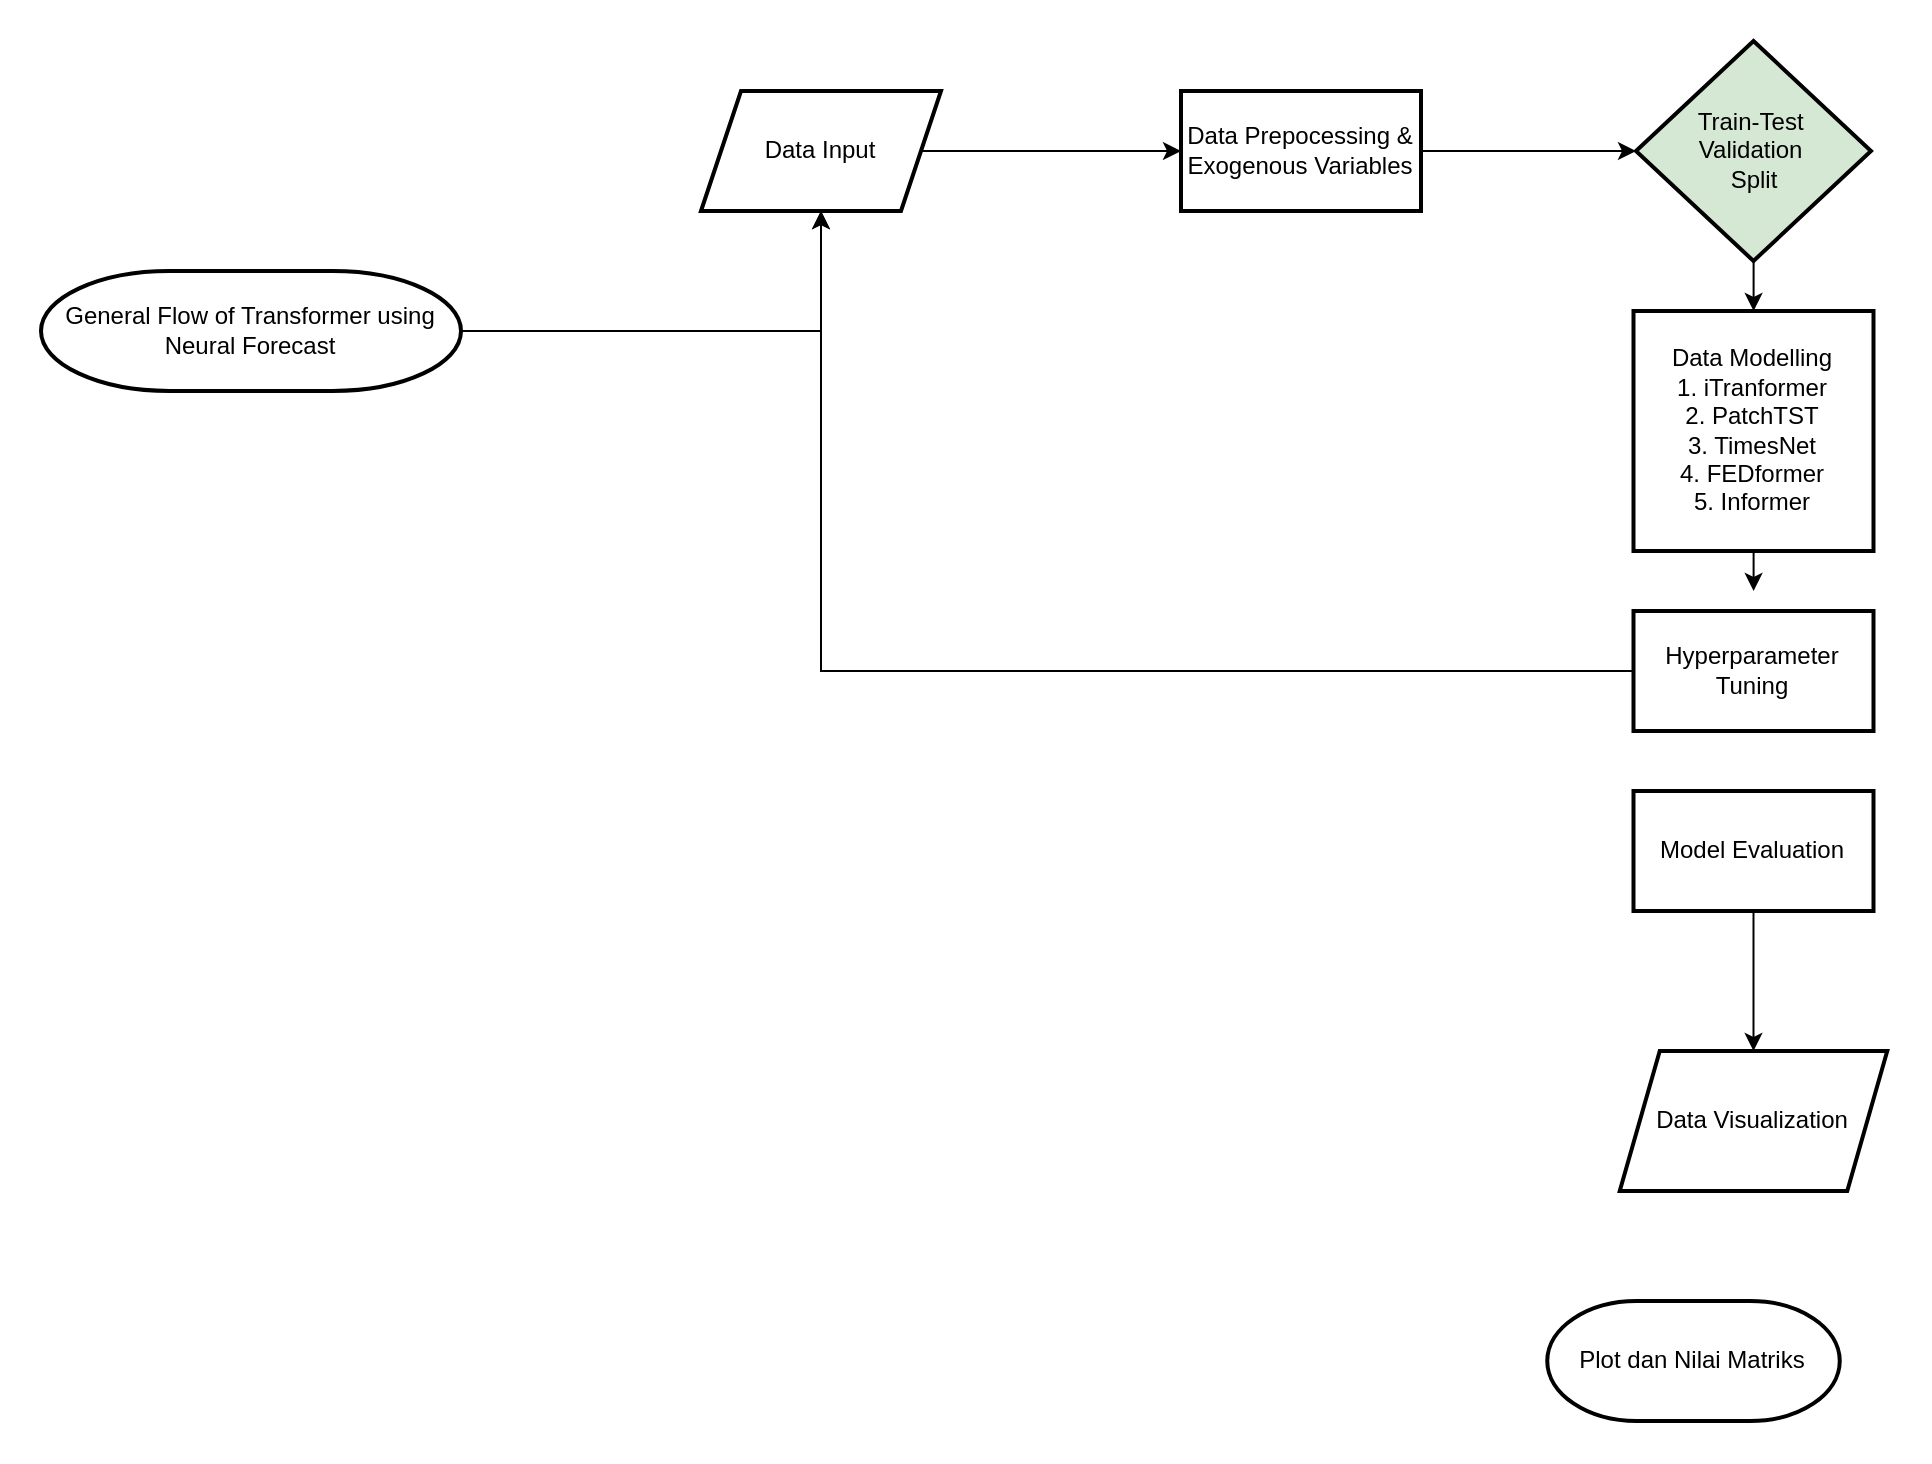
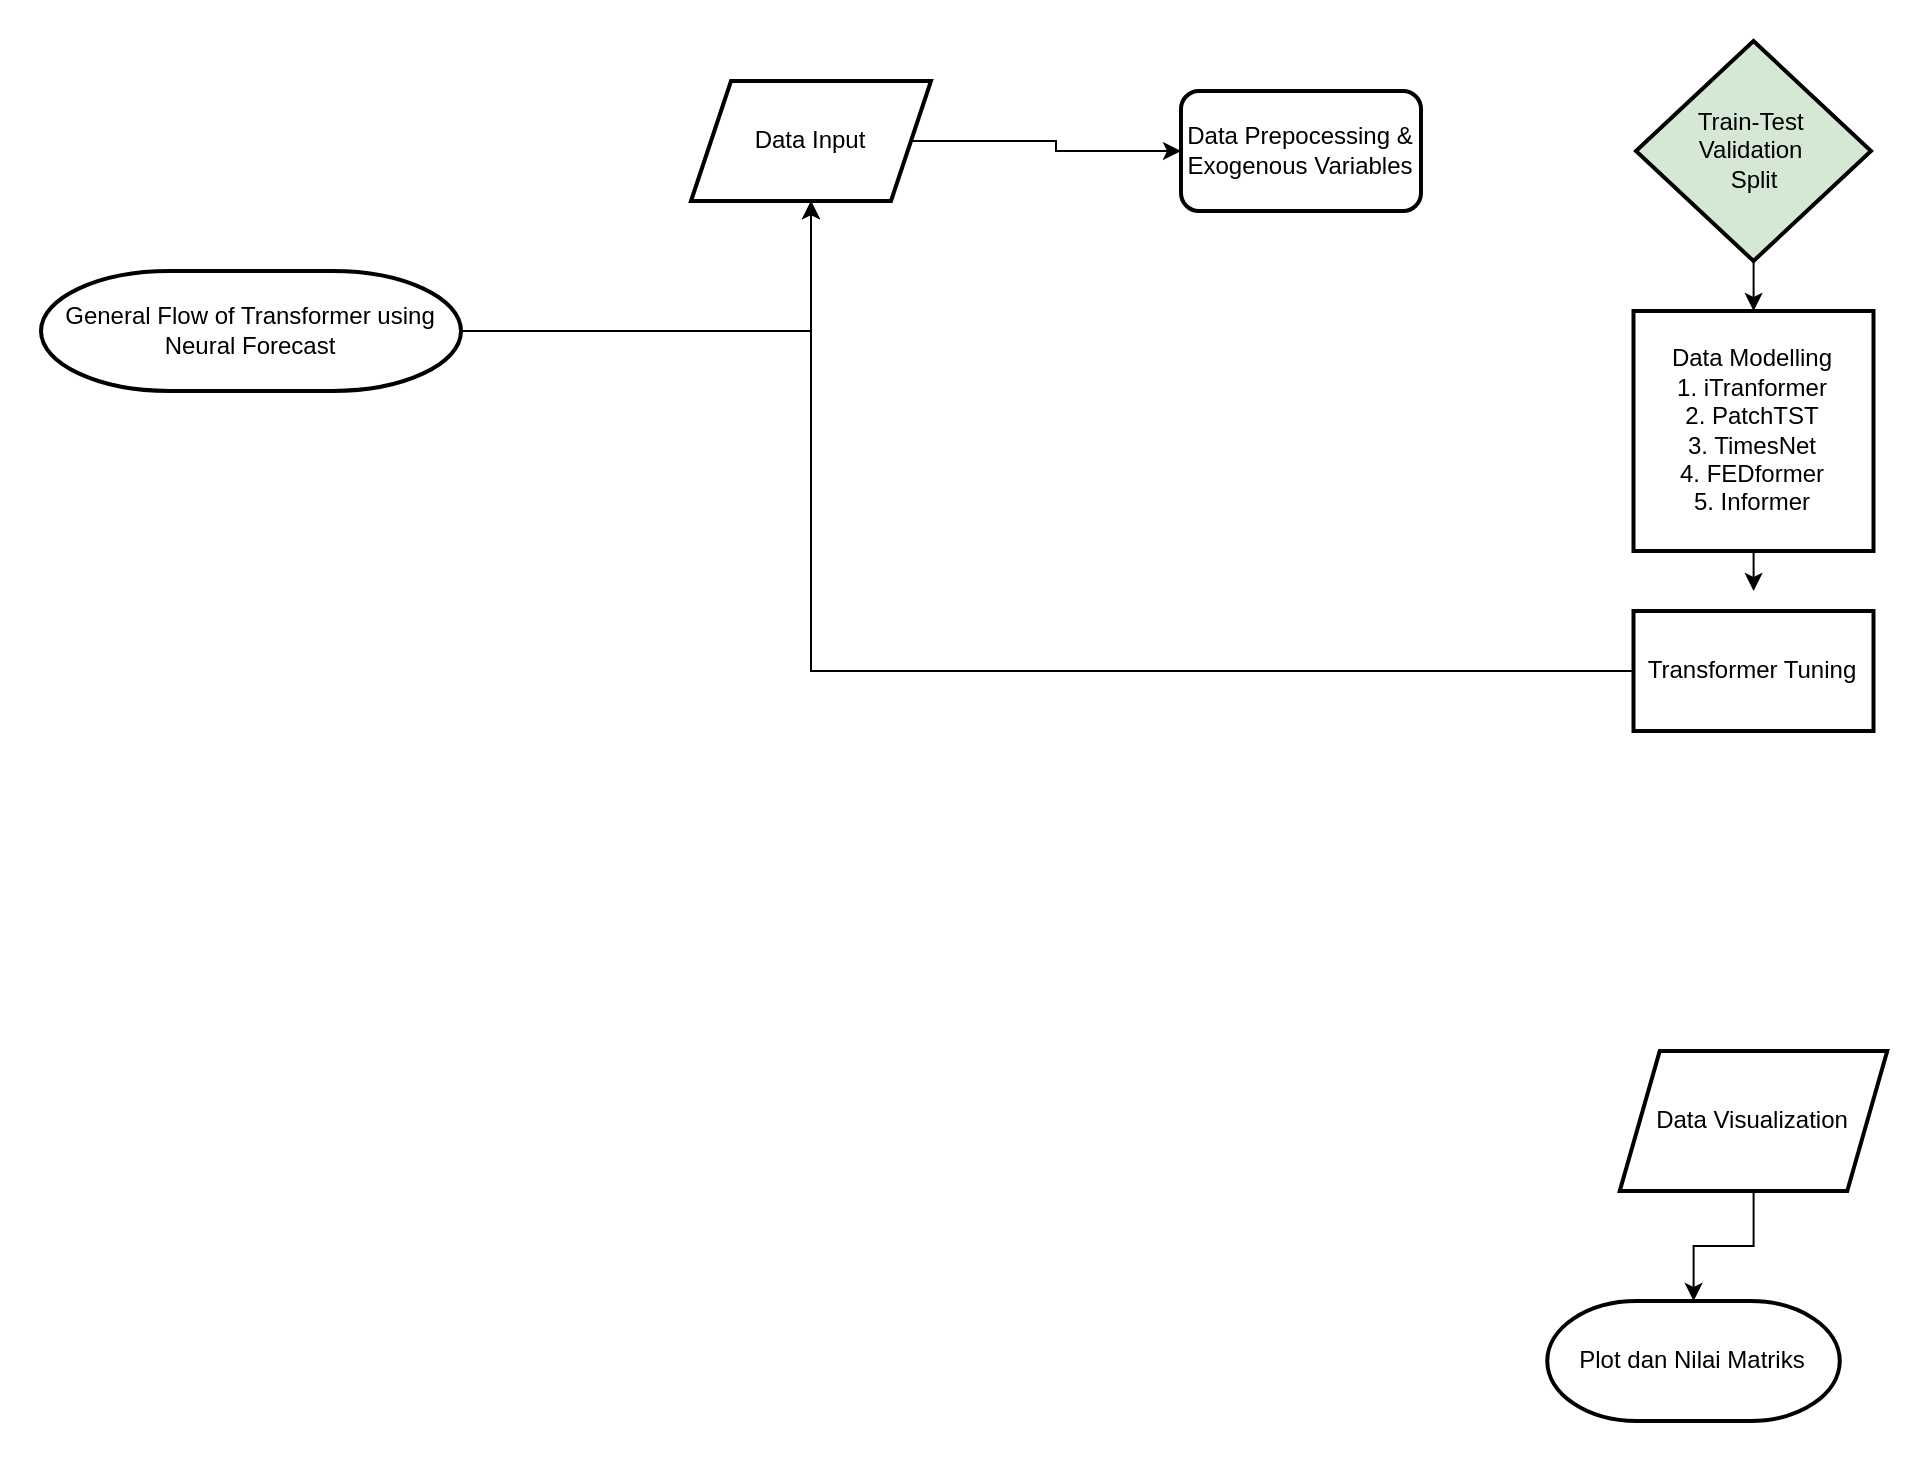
(821, 151) -> (811, 141)
(1301, 151) -> (1301, 151)
(1522, 151) -> none
(1753, 671) -> (1753, 671)
(1754, 851) -> none
(1754, 974) -> none
none -> (1731, 1246)
